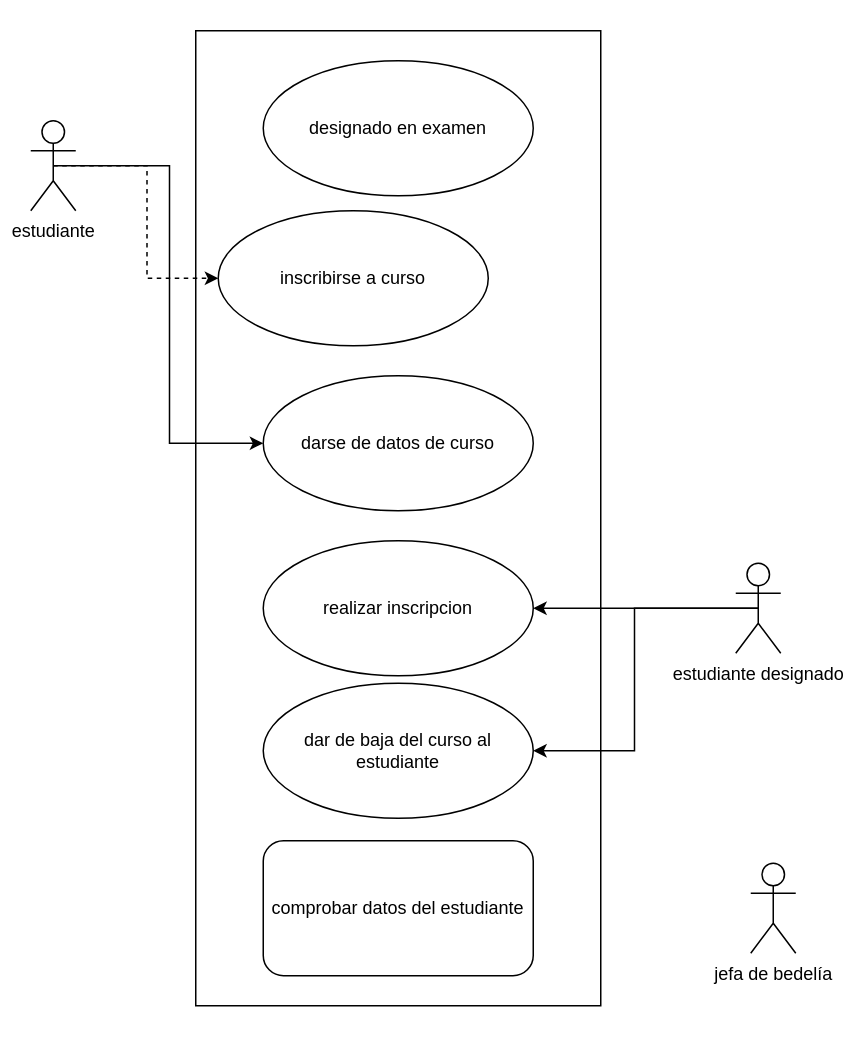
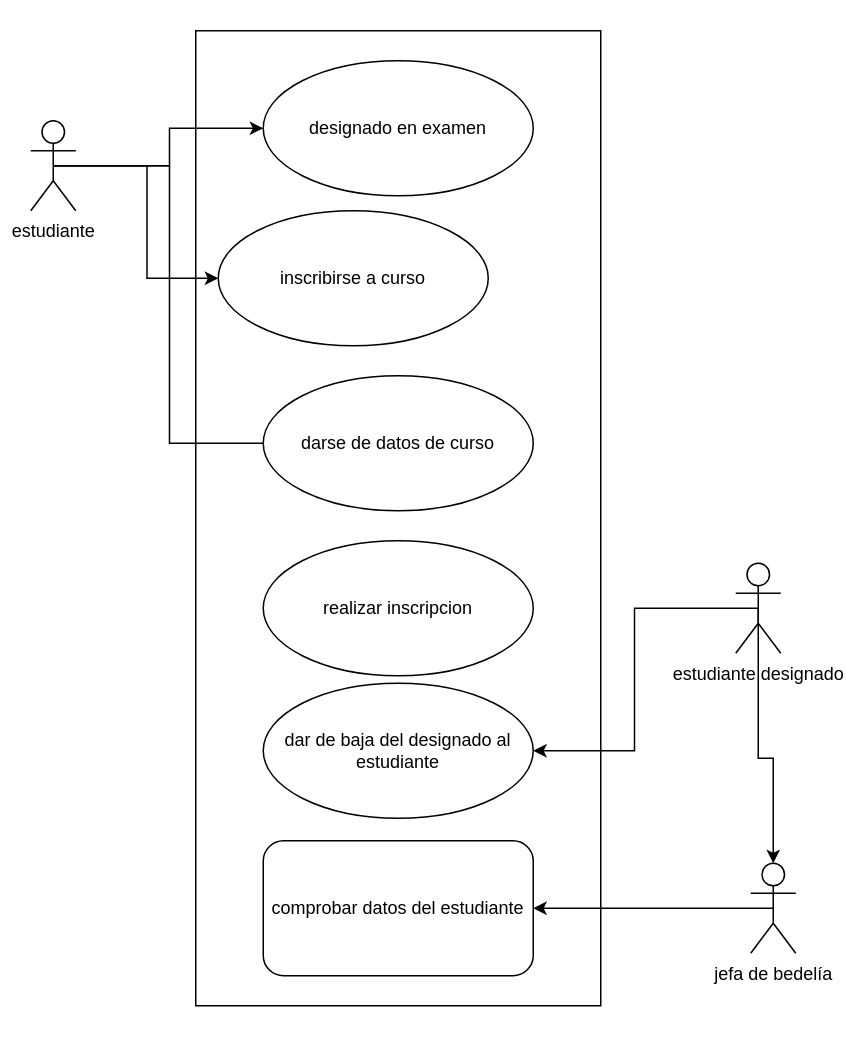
none -> (194, 128)
(147, 253) -> (147, 253)
(252, 443) -> (256, 443)
(588, 608) -> (758, 748)
(398, 751) -> (398, 751)
none -> (657, 908)
